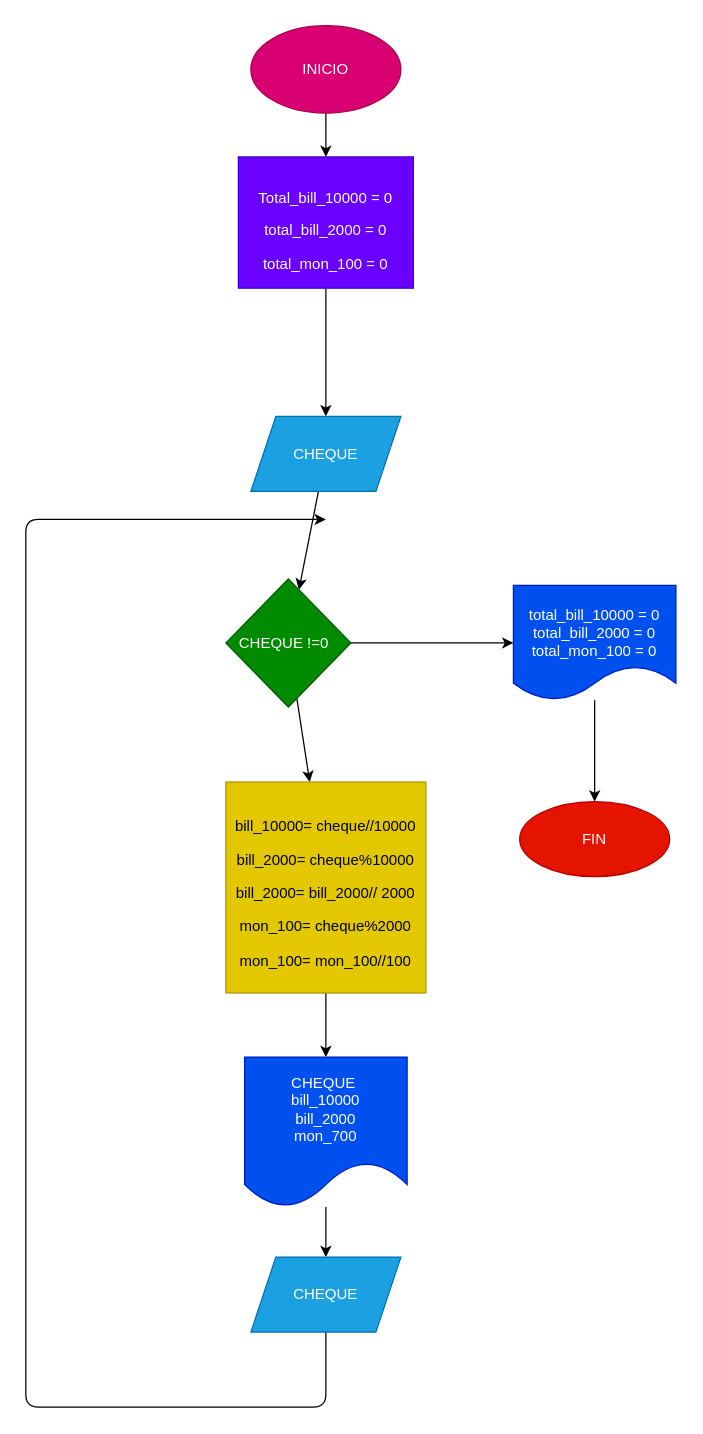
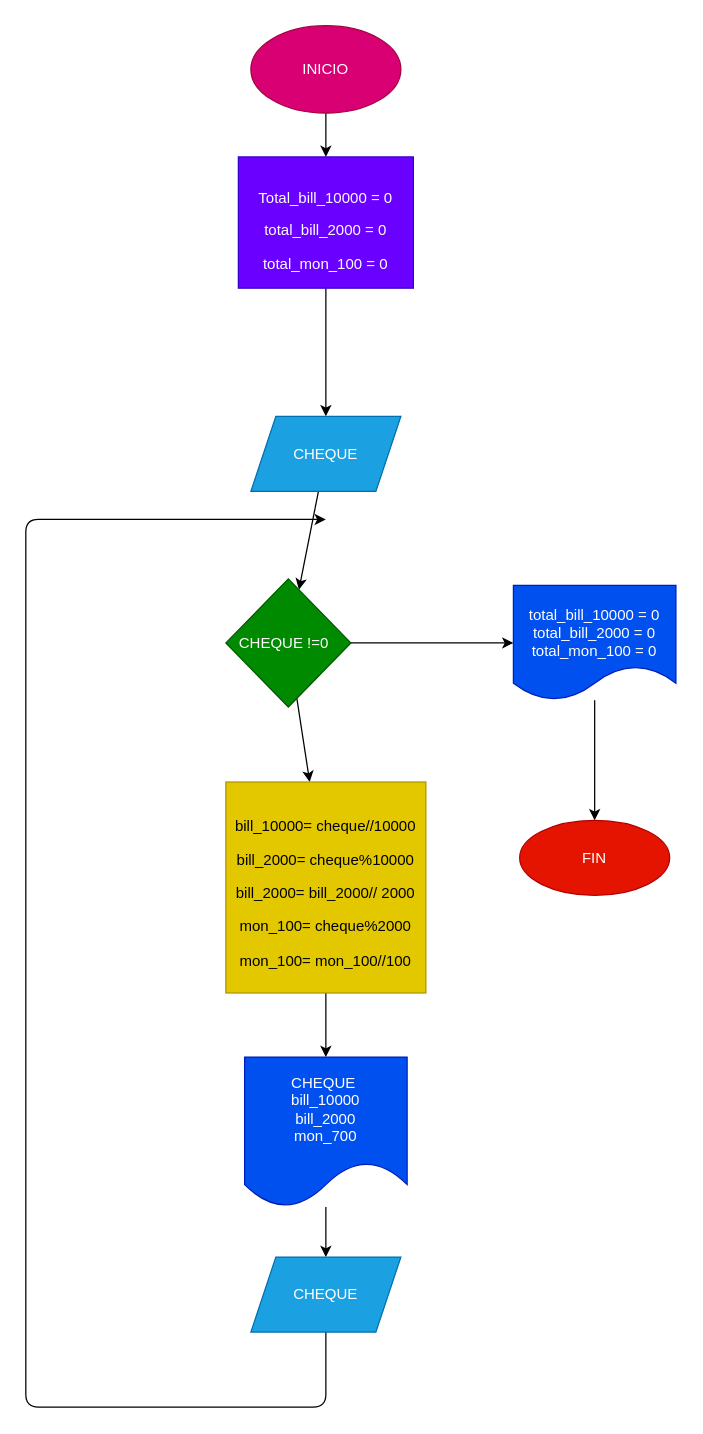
(594, 839) -> (594, 858)
